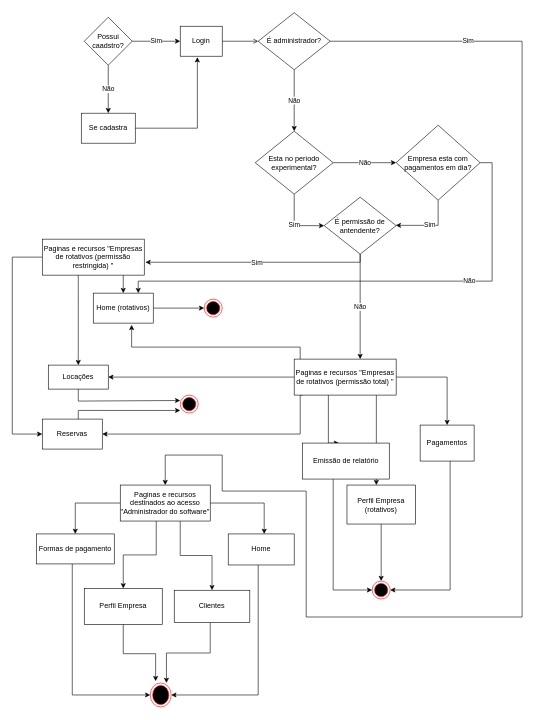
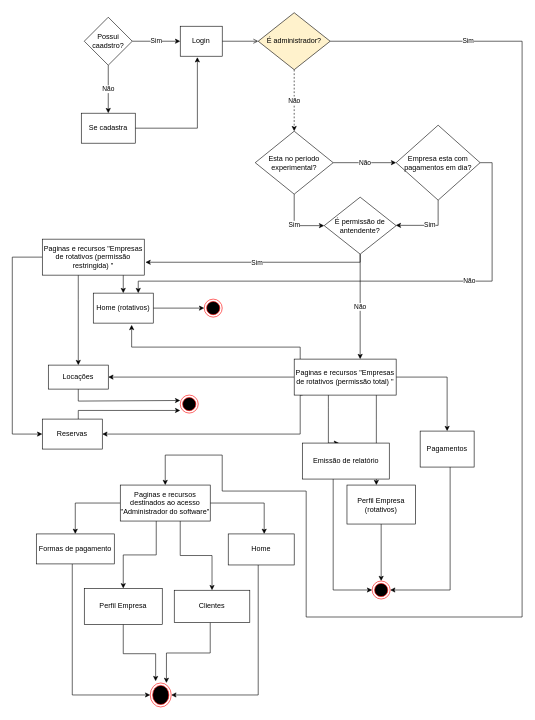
(294, 41) -> (294, 41)
(294, 96) -> (294, 96)
(447, 443) -> (447, 449)
